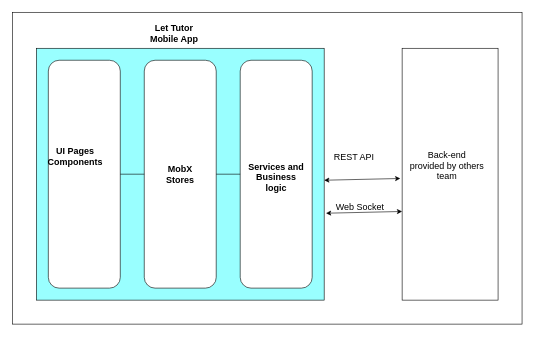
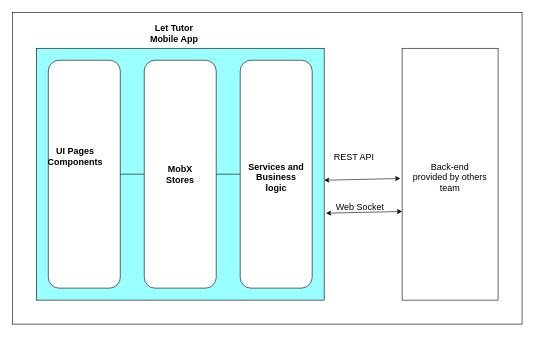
(447, 165) -> (450, 177)
